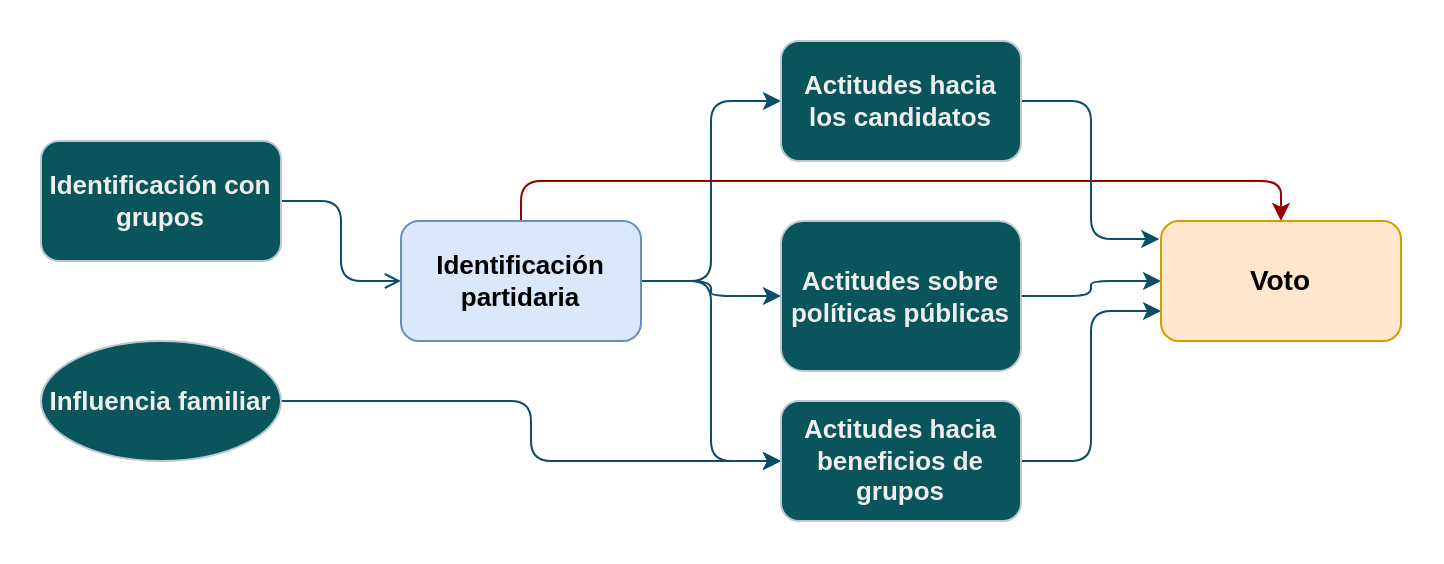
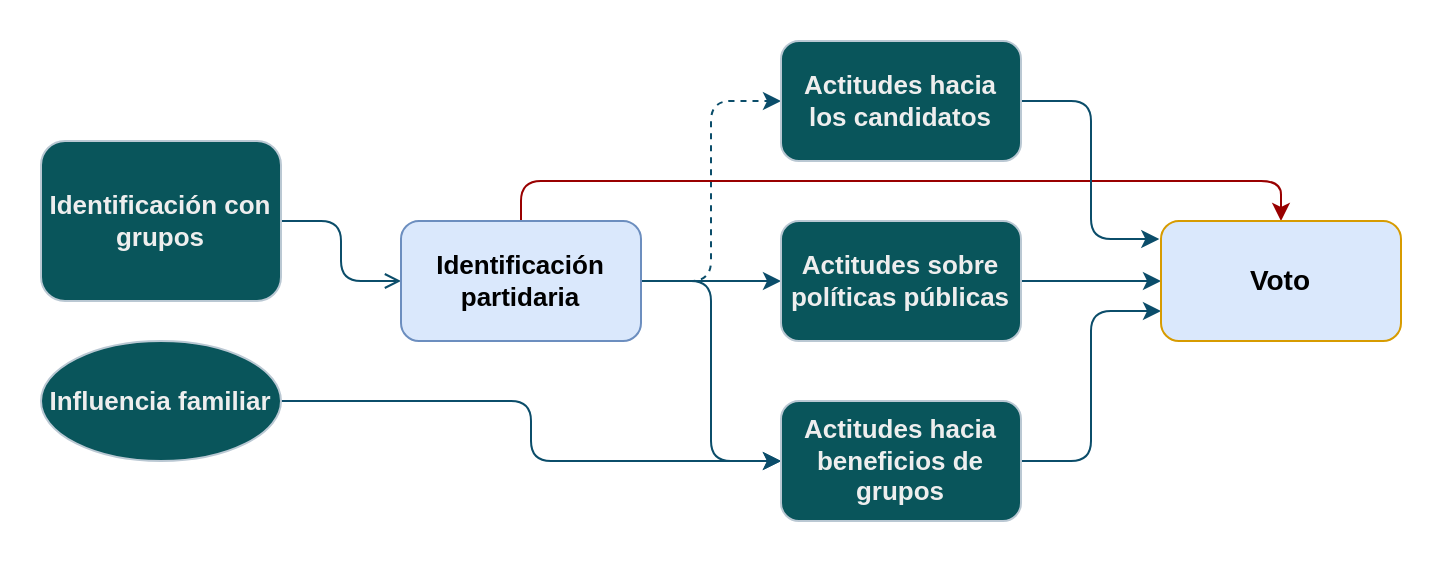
(711, 169) -> (711, 169)
(161, 201) -> (161, 221)
(1281, 281) -> (1281, 281)
(901, 296) -> (901, 281)
